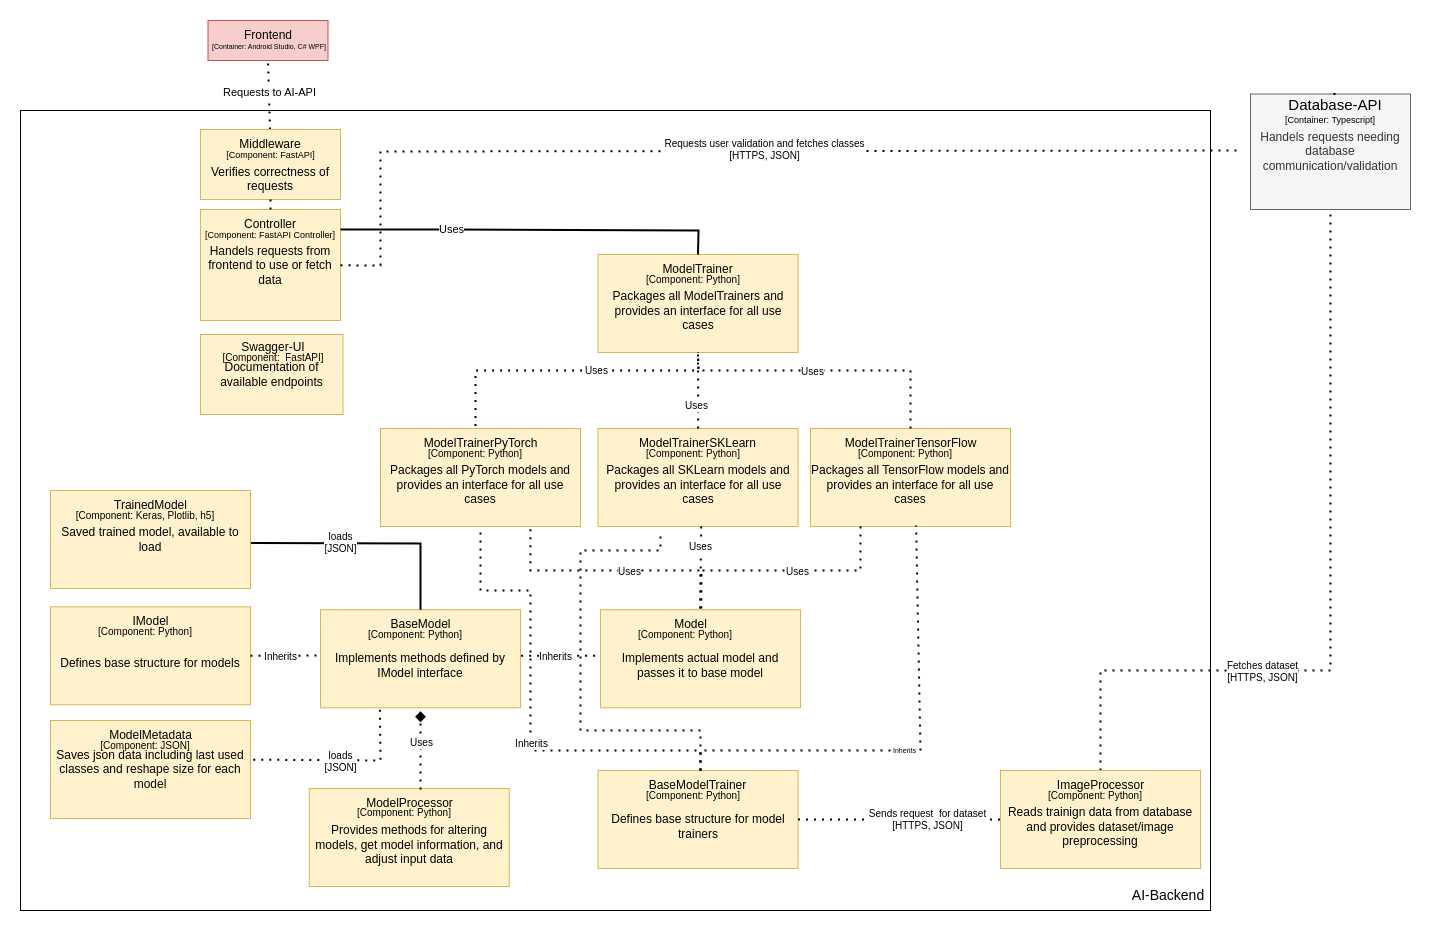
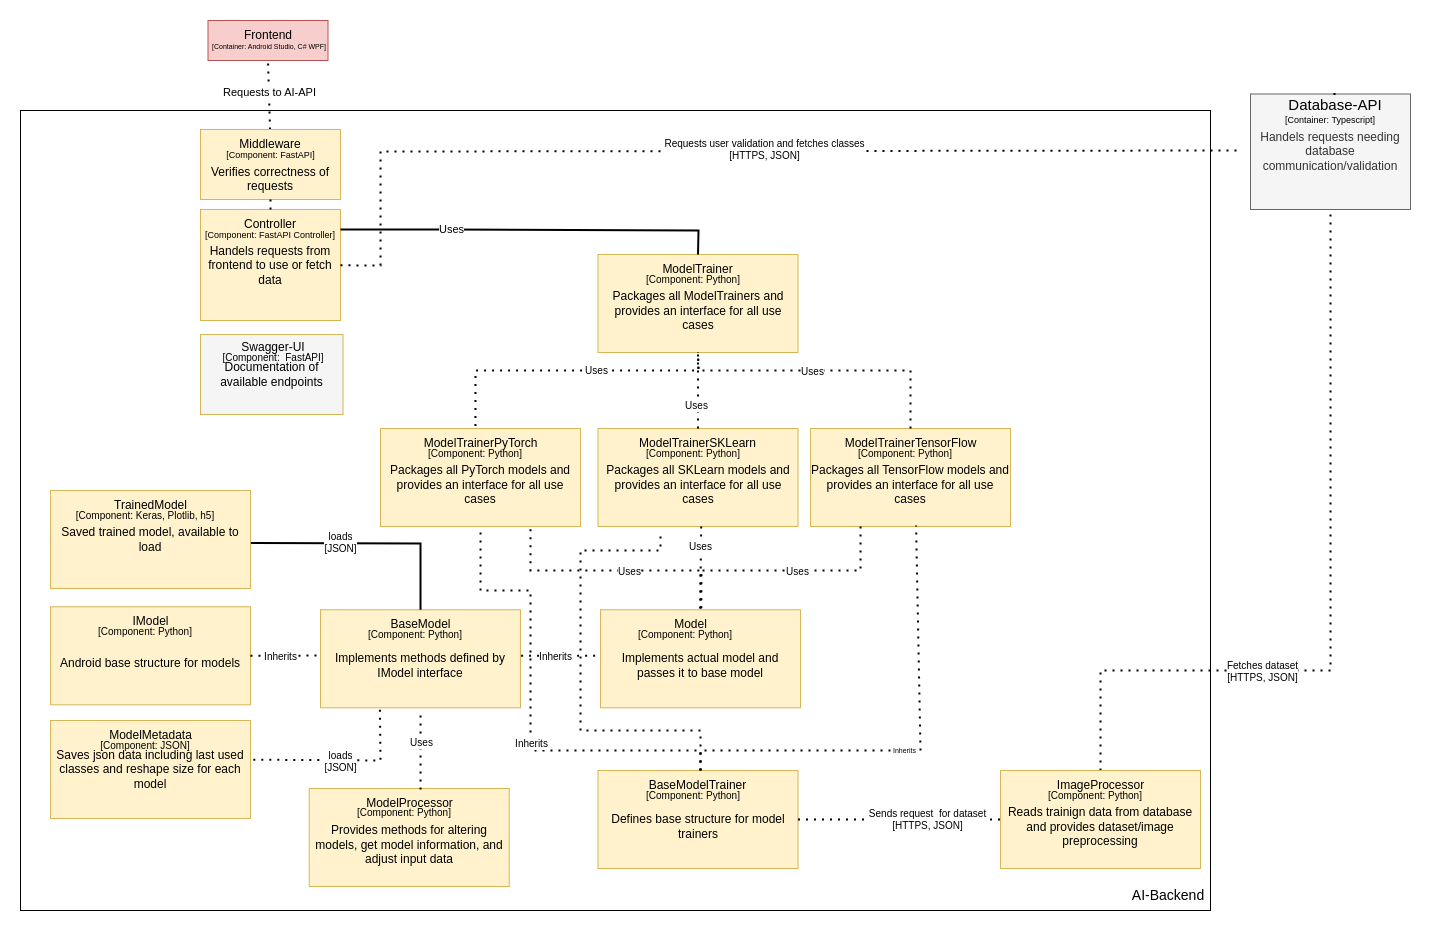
(272, 375) -> (272, 375)
(151, 656) -> (151, 656)
(421, 722) -> (421, 717)
